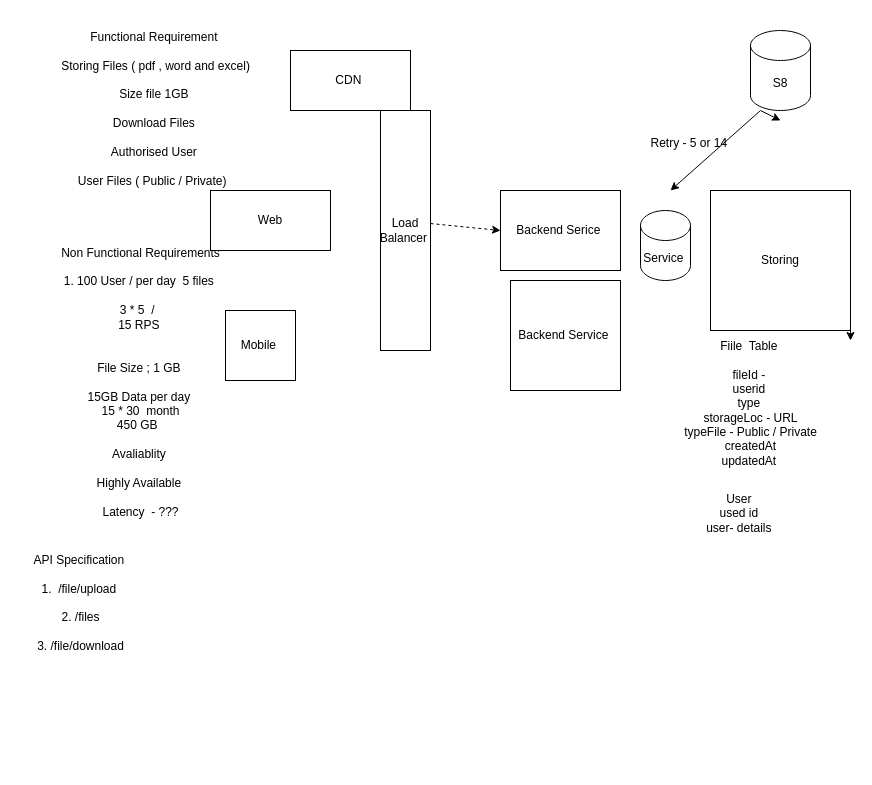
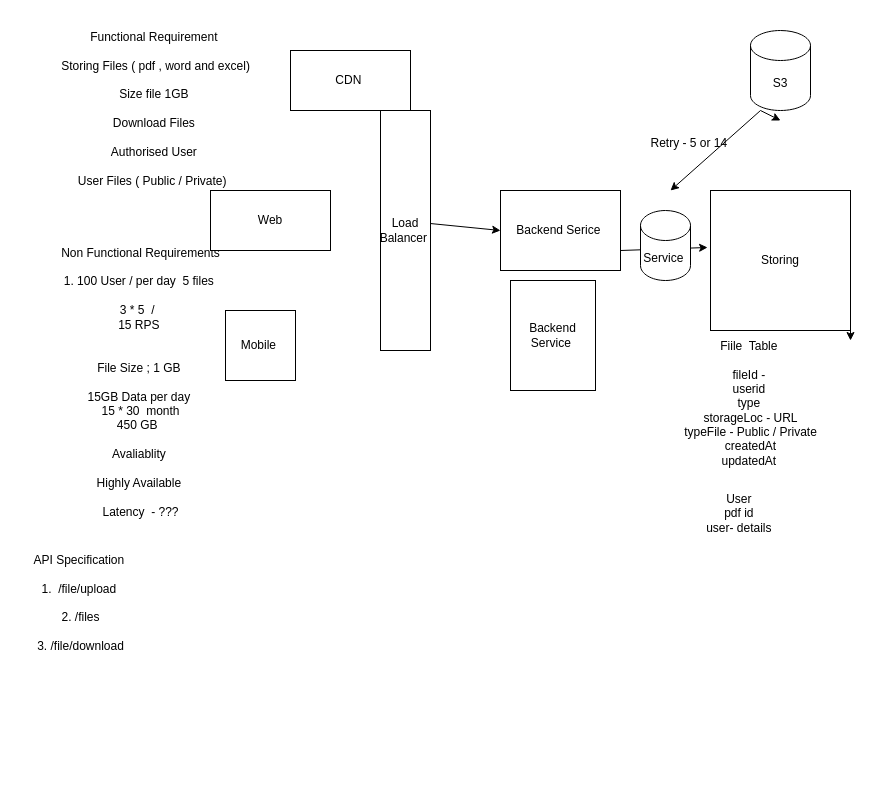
(781, 84) -> (781, 84)
(461, 227) -> (461, 227)
none -> (631, 250)
(566, 336) -> (553, 336)
(741, 514) -> (741, 514)
